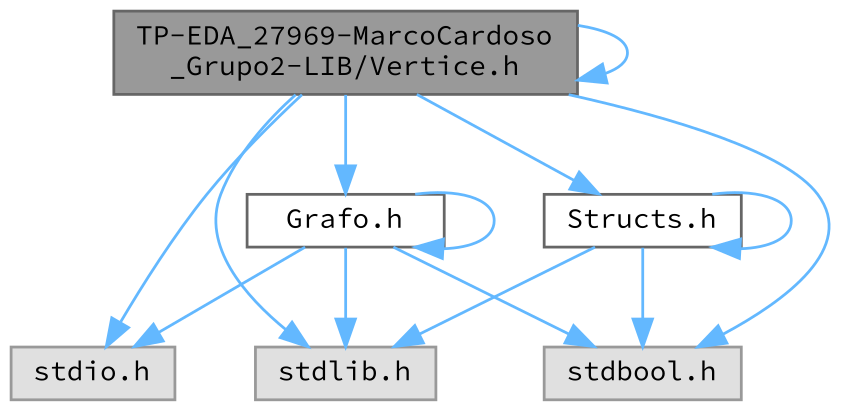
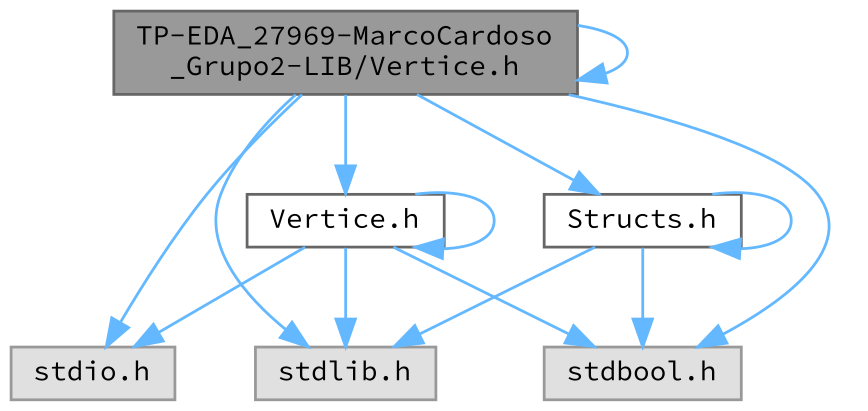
(346, 221) -> (346, 221)
